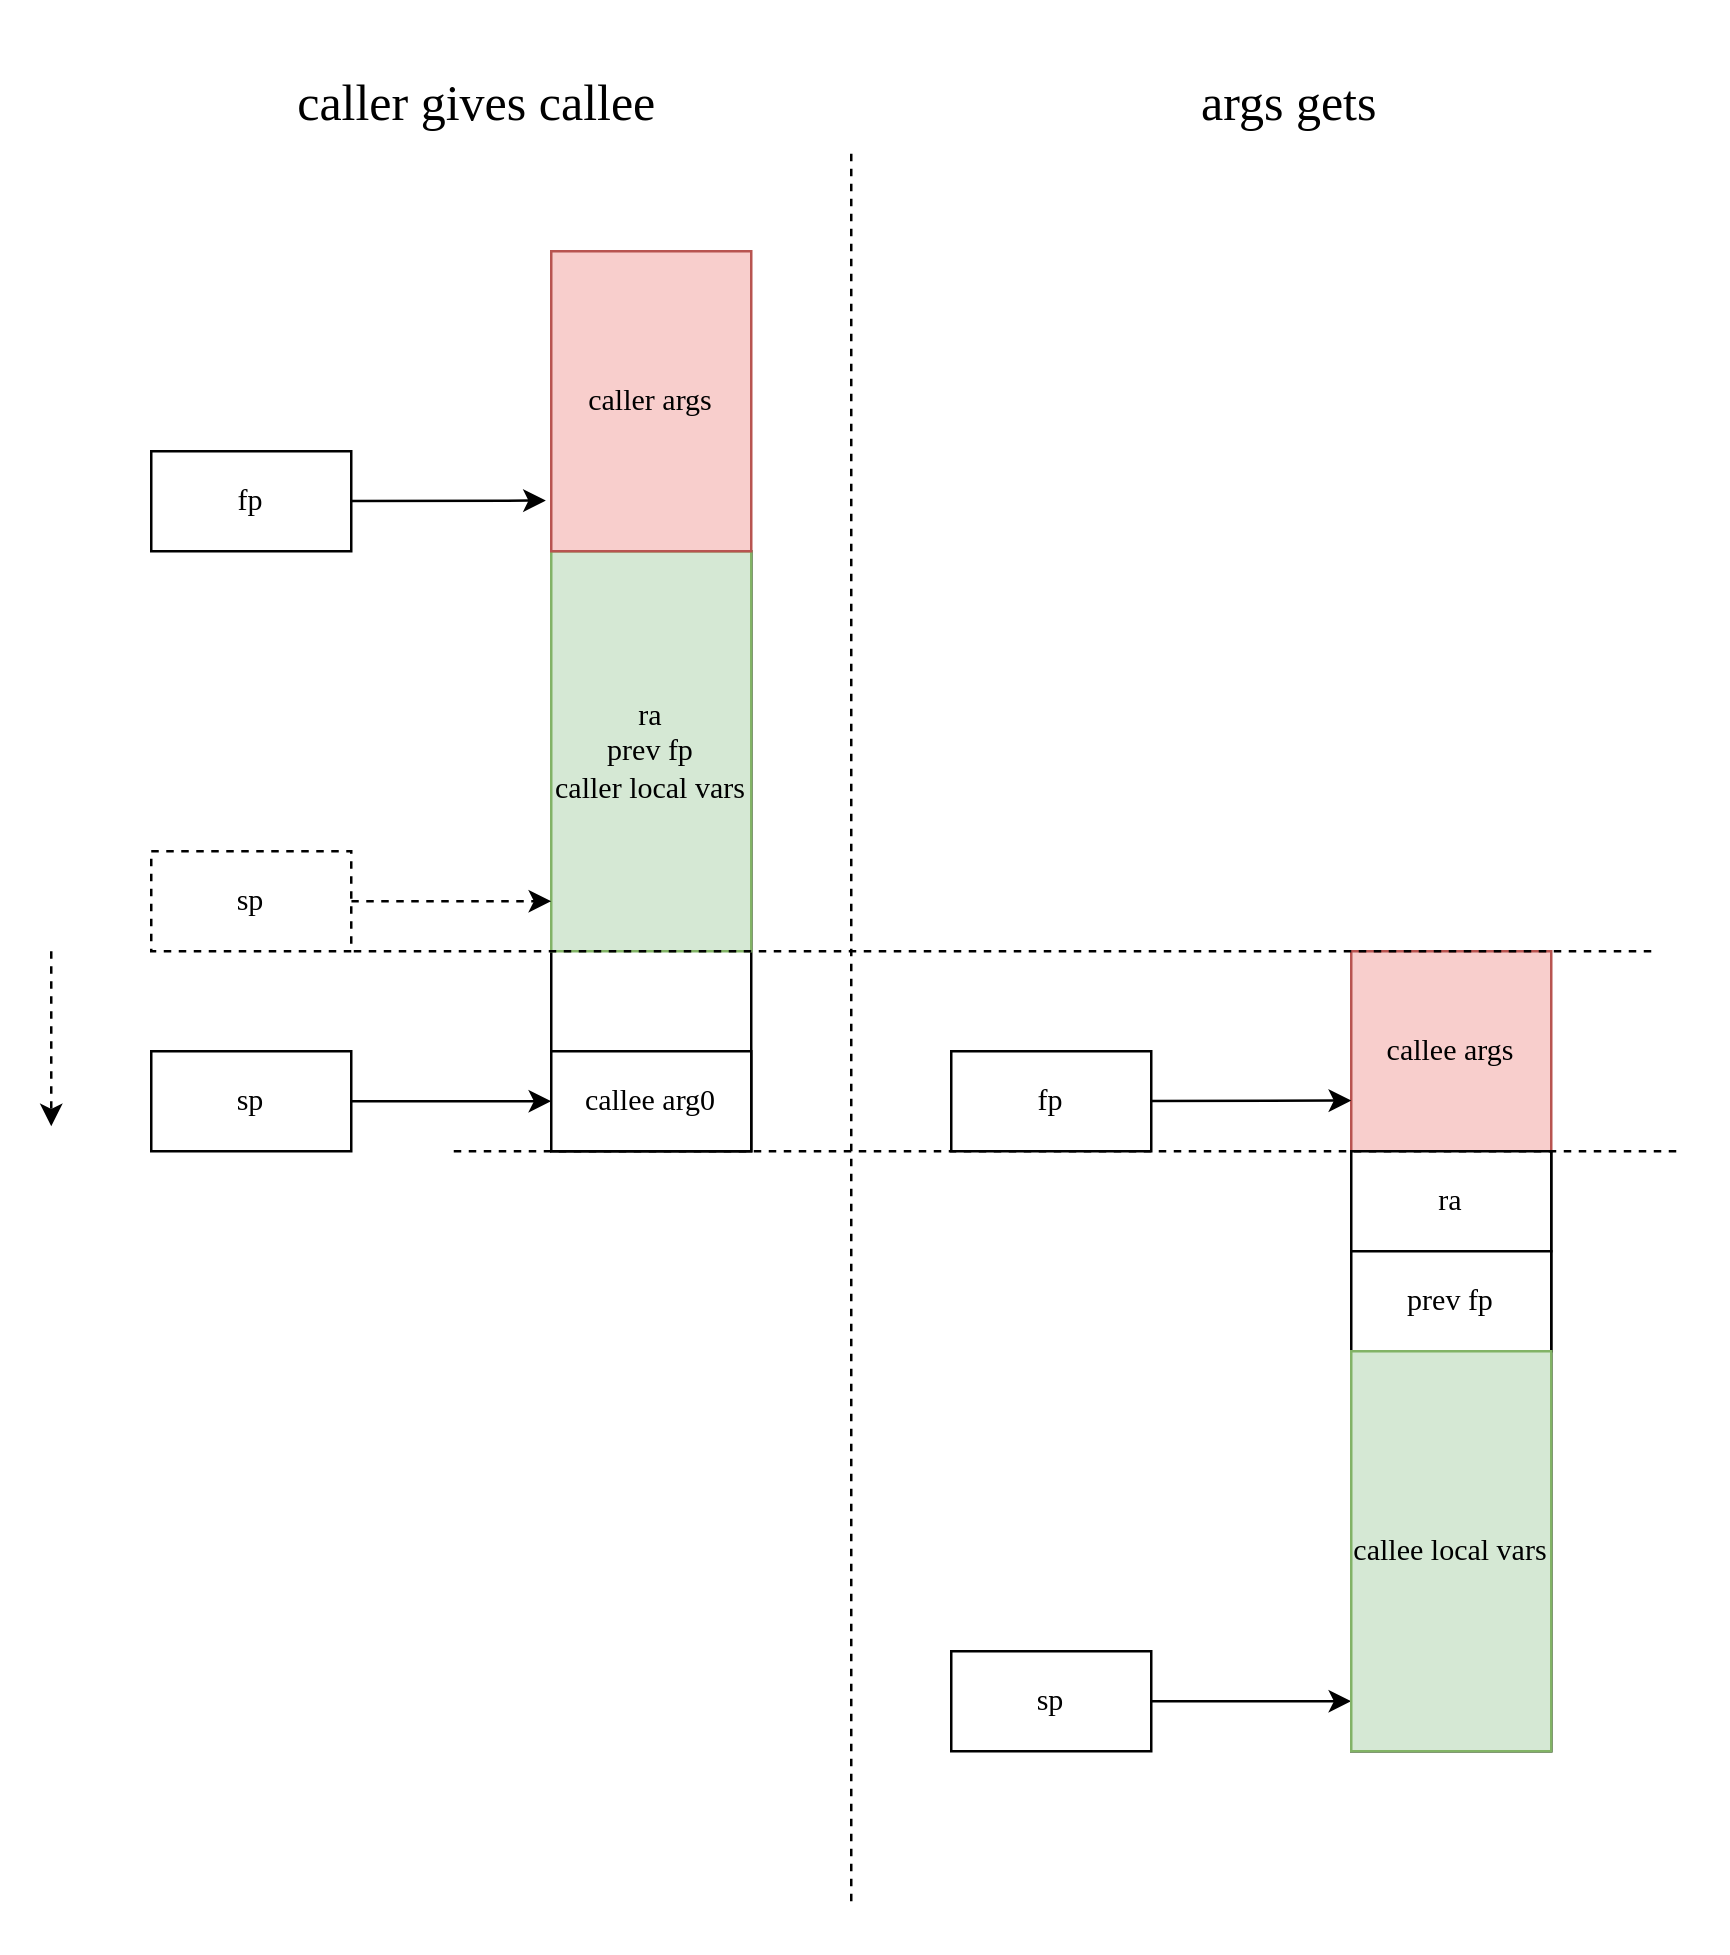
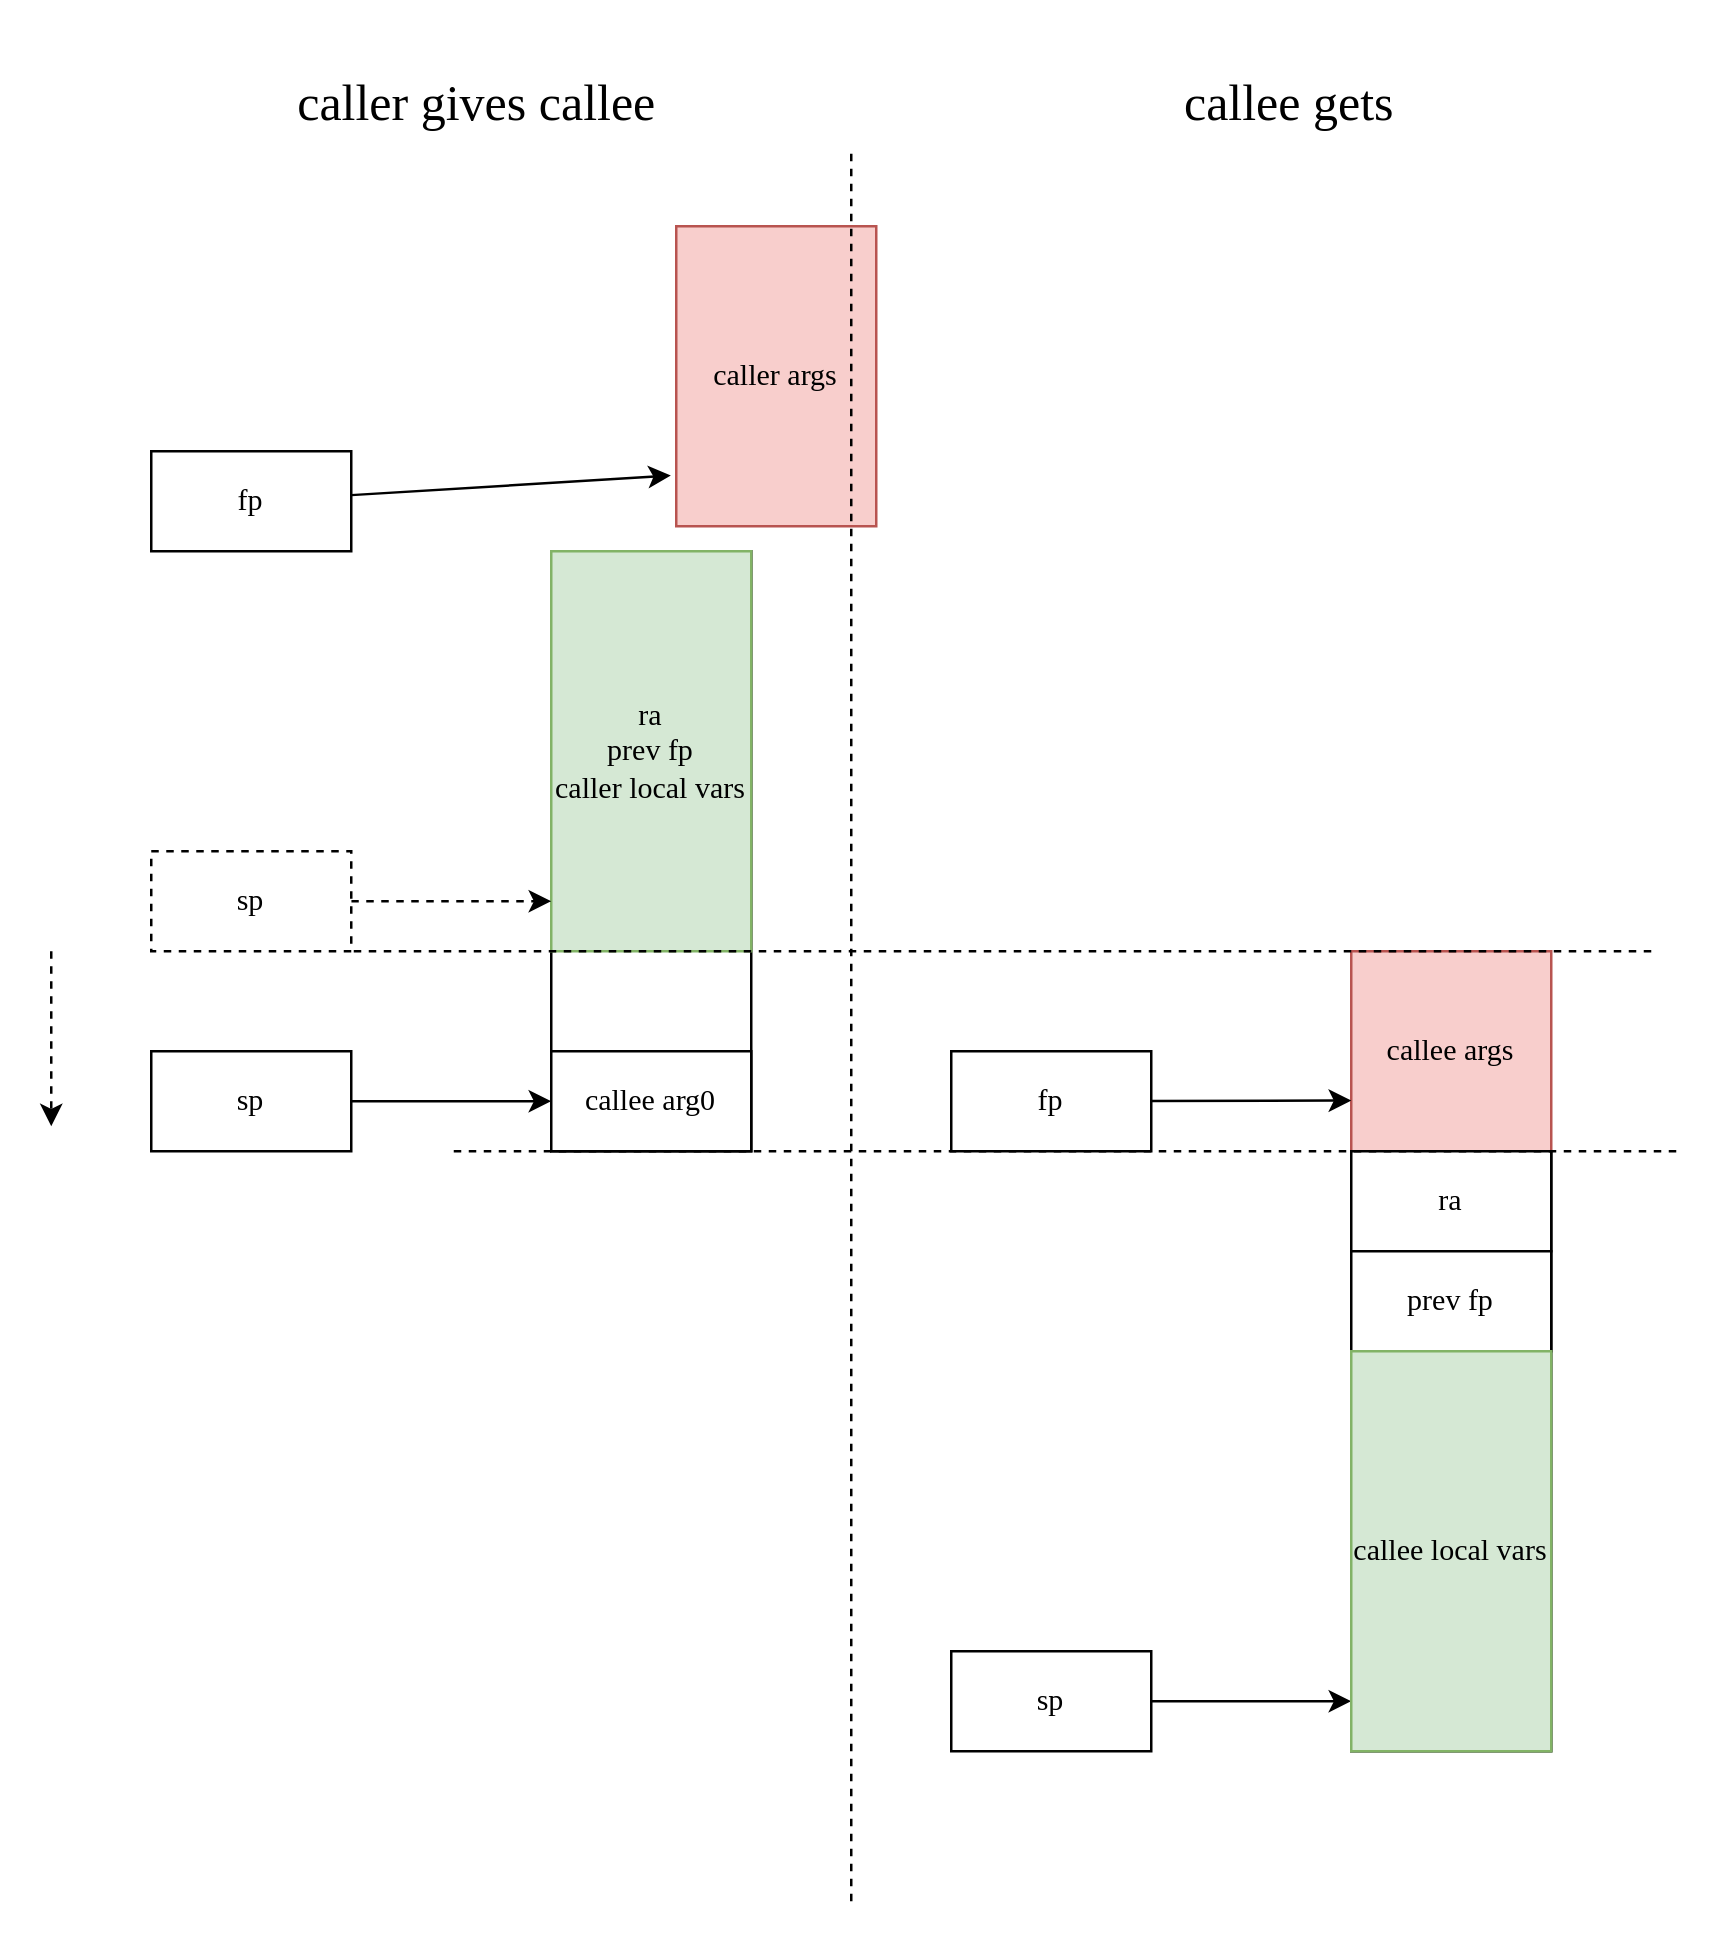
(1290, 101) -> (1290, 101)
(651, 401) -> (776, 376)
